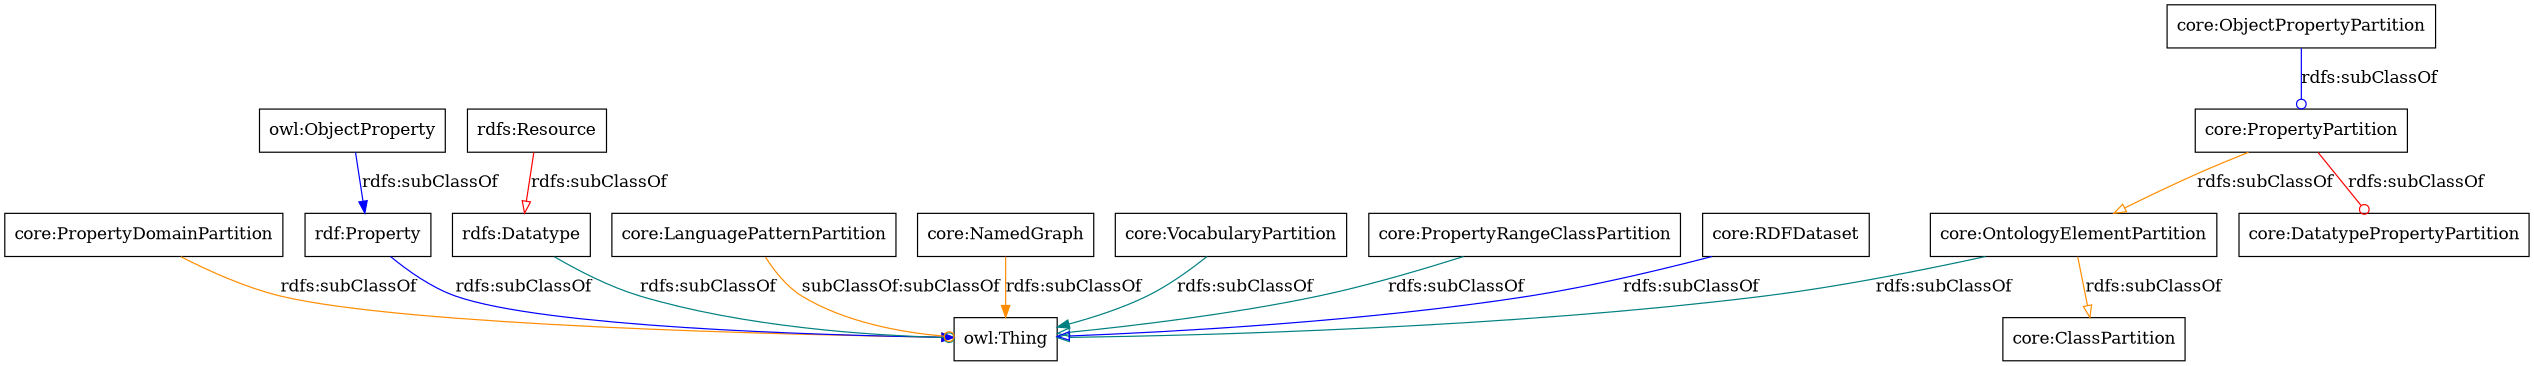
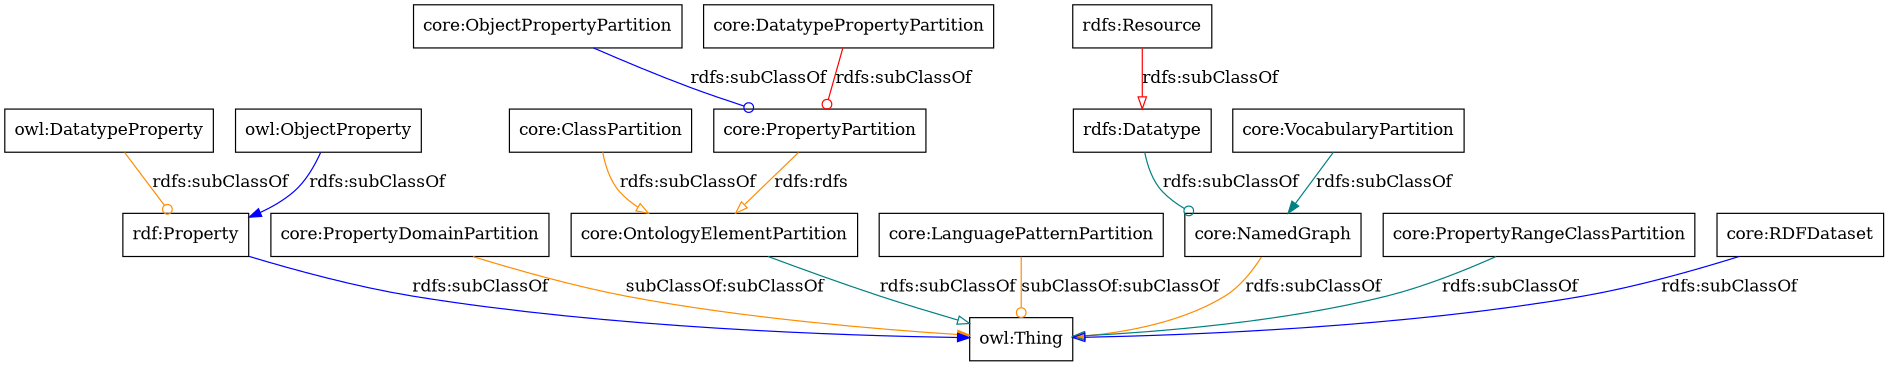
none -> (109, 131)
(2340, 179) -> (836, 74)
(2265, 183) -> (811, 183)
(2083, 281) -> (614, 184)
(349, 287) -> (725, 287)
(1142, 298) -> (1314, 178)
(744, 319) -> (1158, 185)
